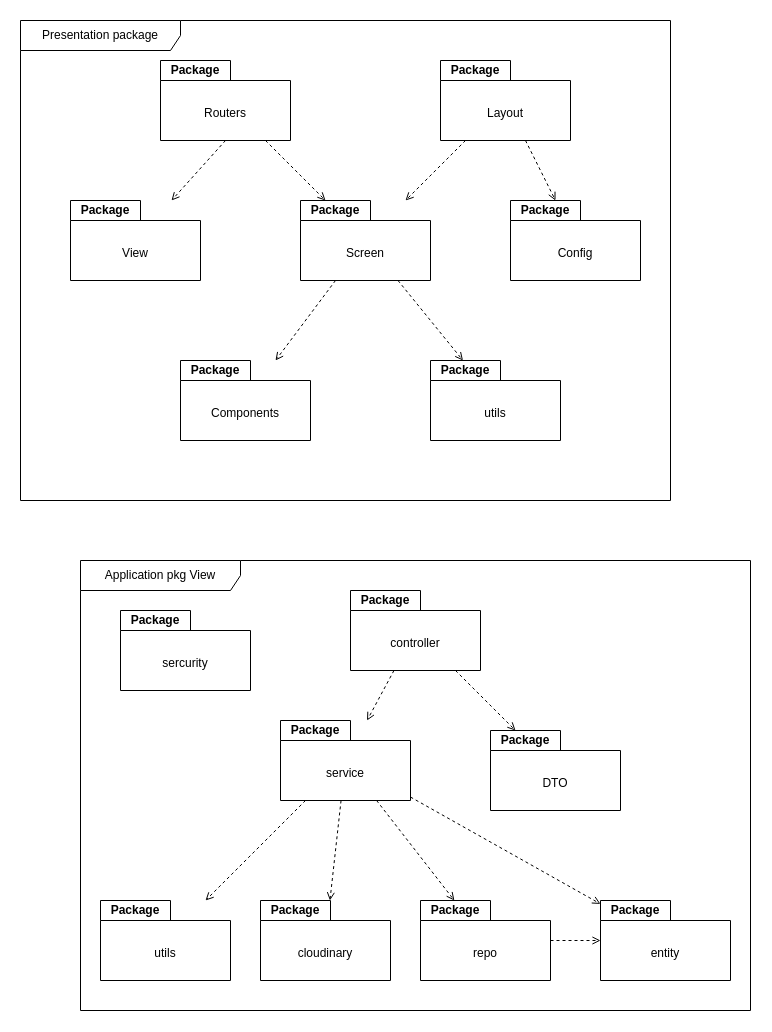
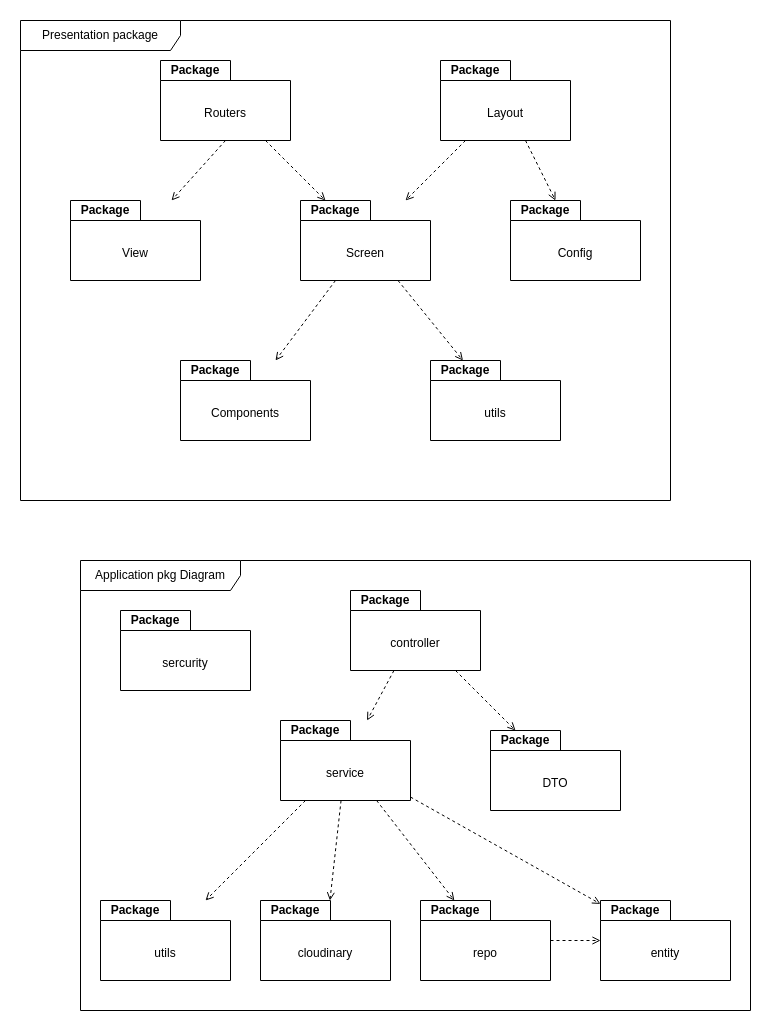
(161, 576) -> (161, 576)
